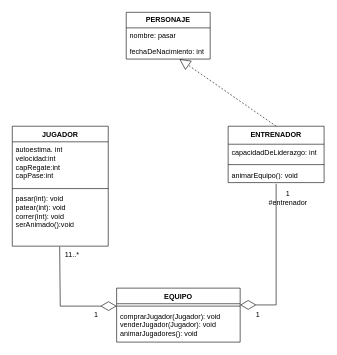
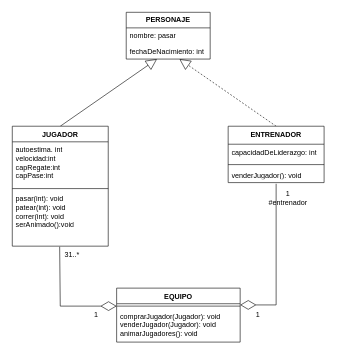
none -> (104, 96)
(268, 176) -> (271, 176)
(72, 255) -> (72, 255)
